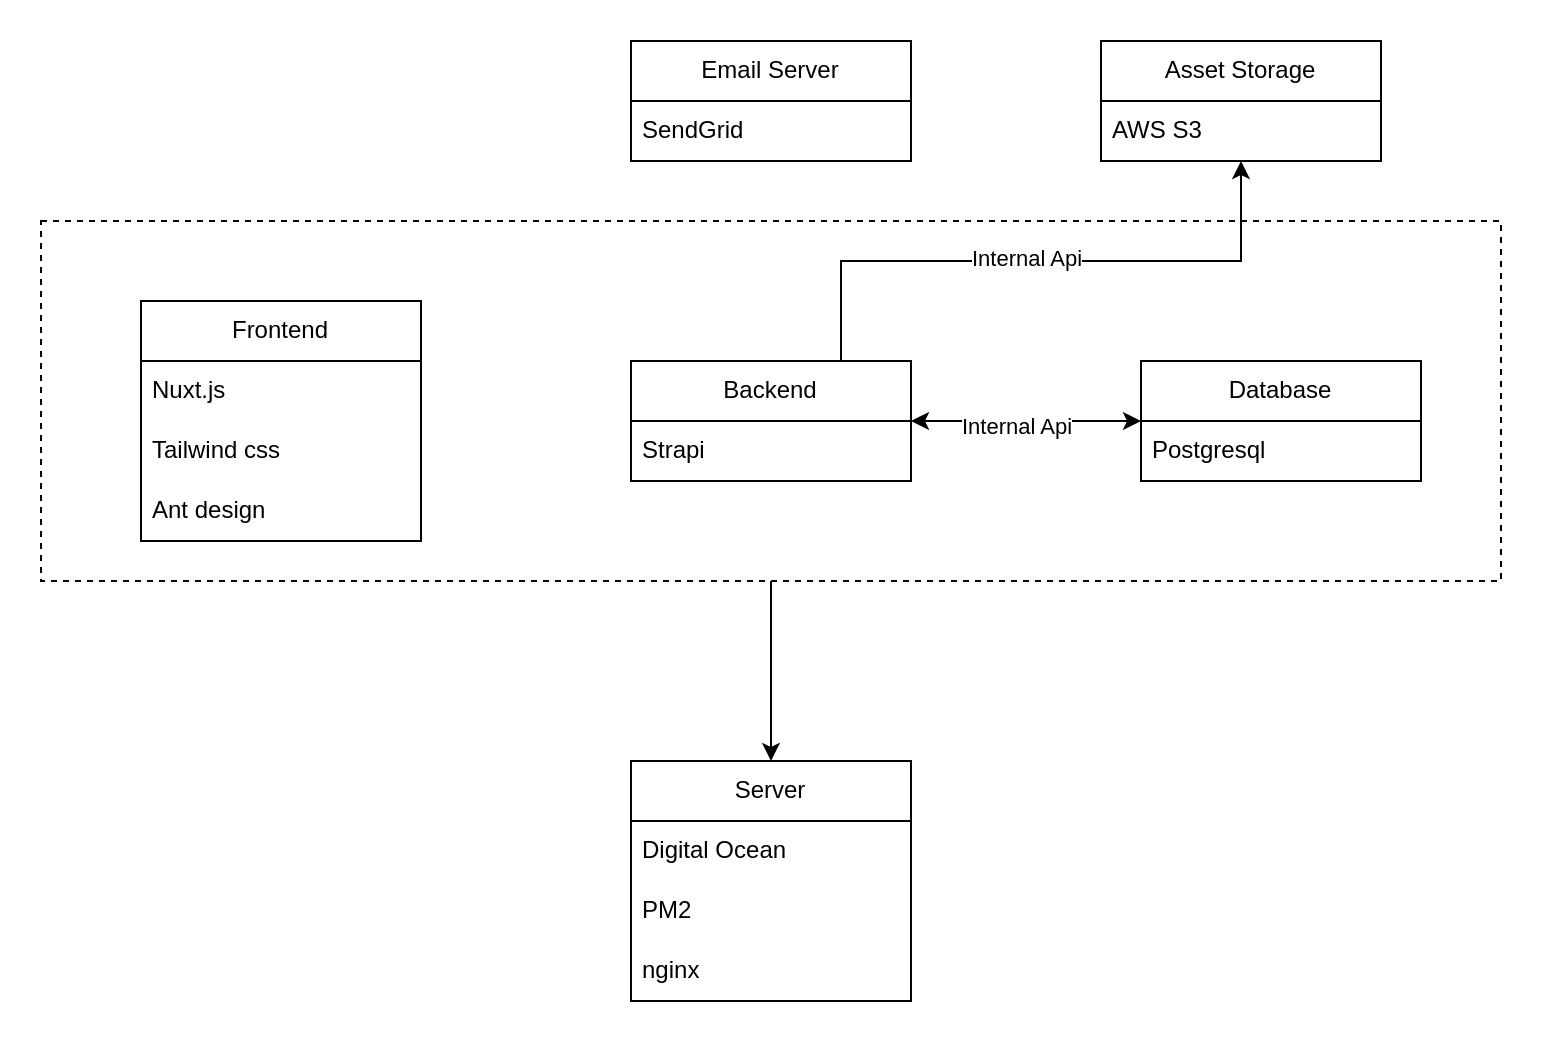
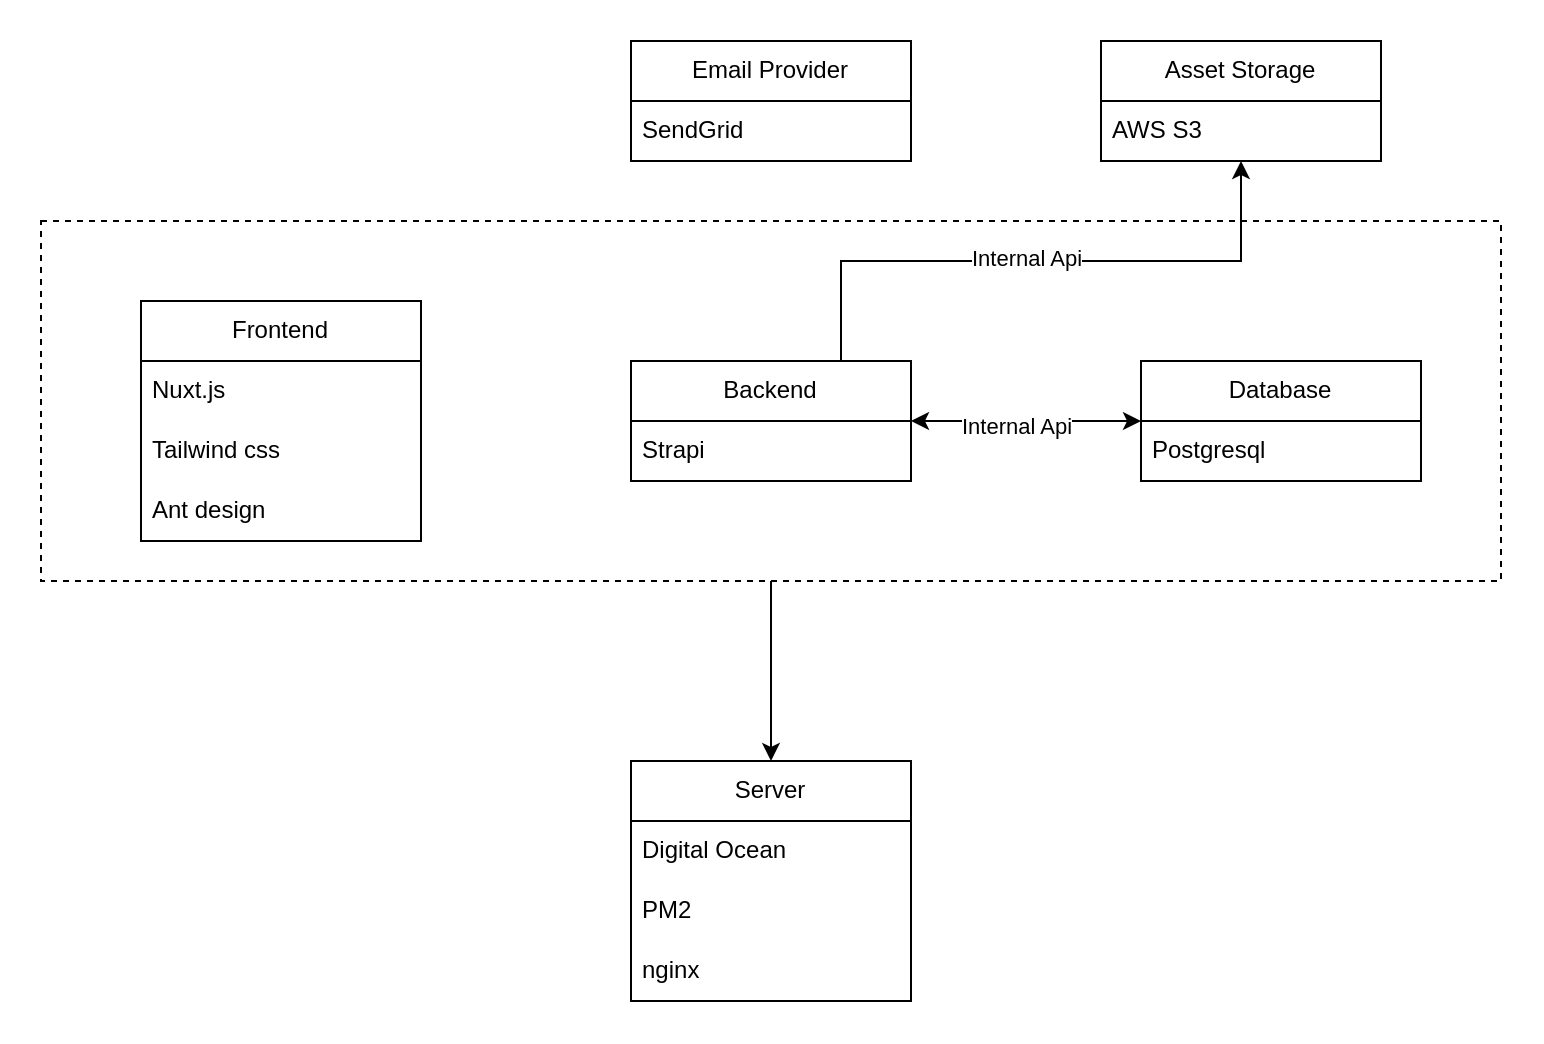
(771, 71) -> (771, 71)
